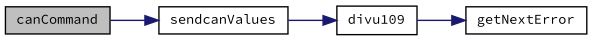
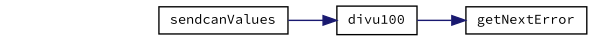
(58, 20) -> none
(377, 20) -> (377, 20)
